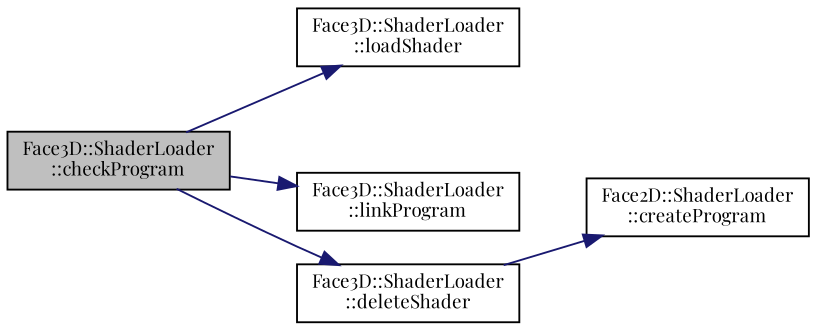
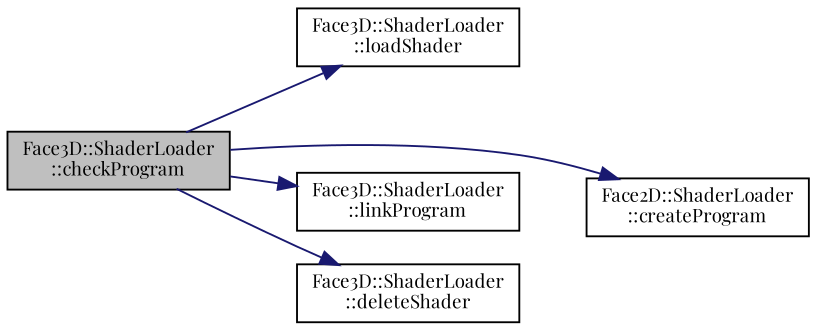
(544, 253) -> (417, 146)
